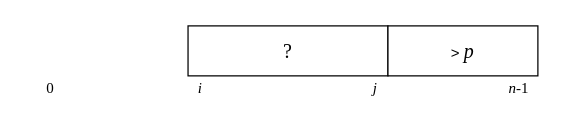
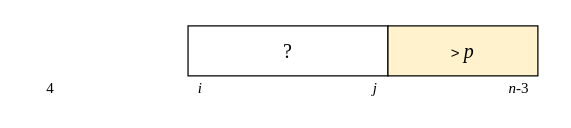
(463, 51) -> (463, 51)
(51, 88) -> (51, 88)
(519, 88) -> (519, 88)
